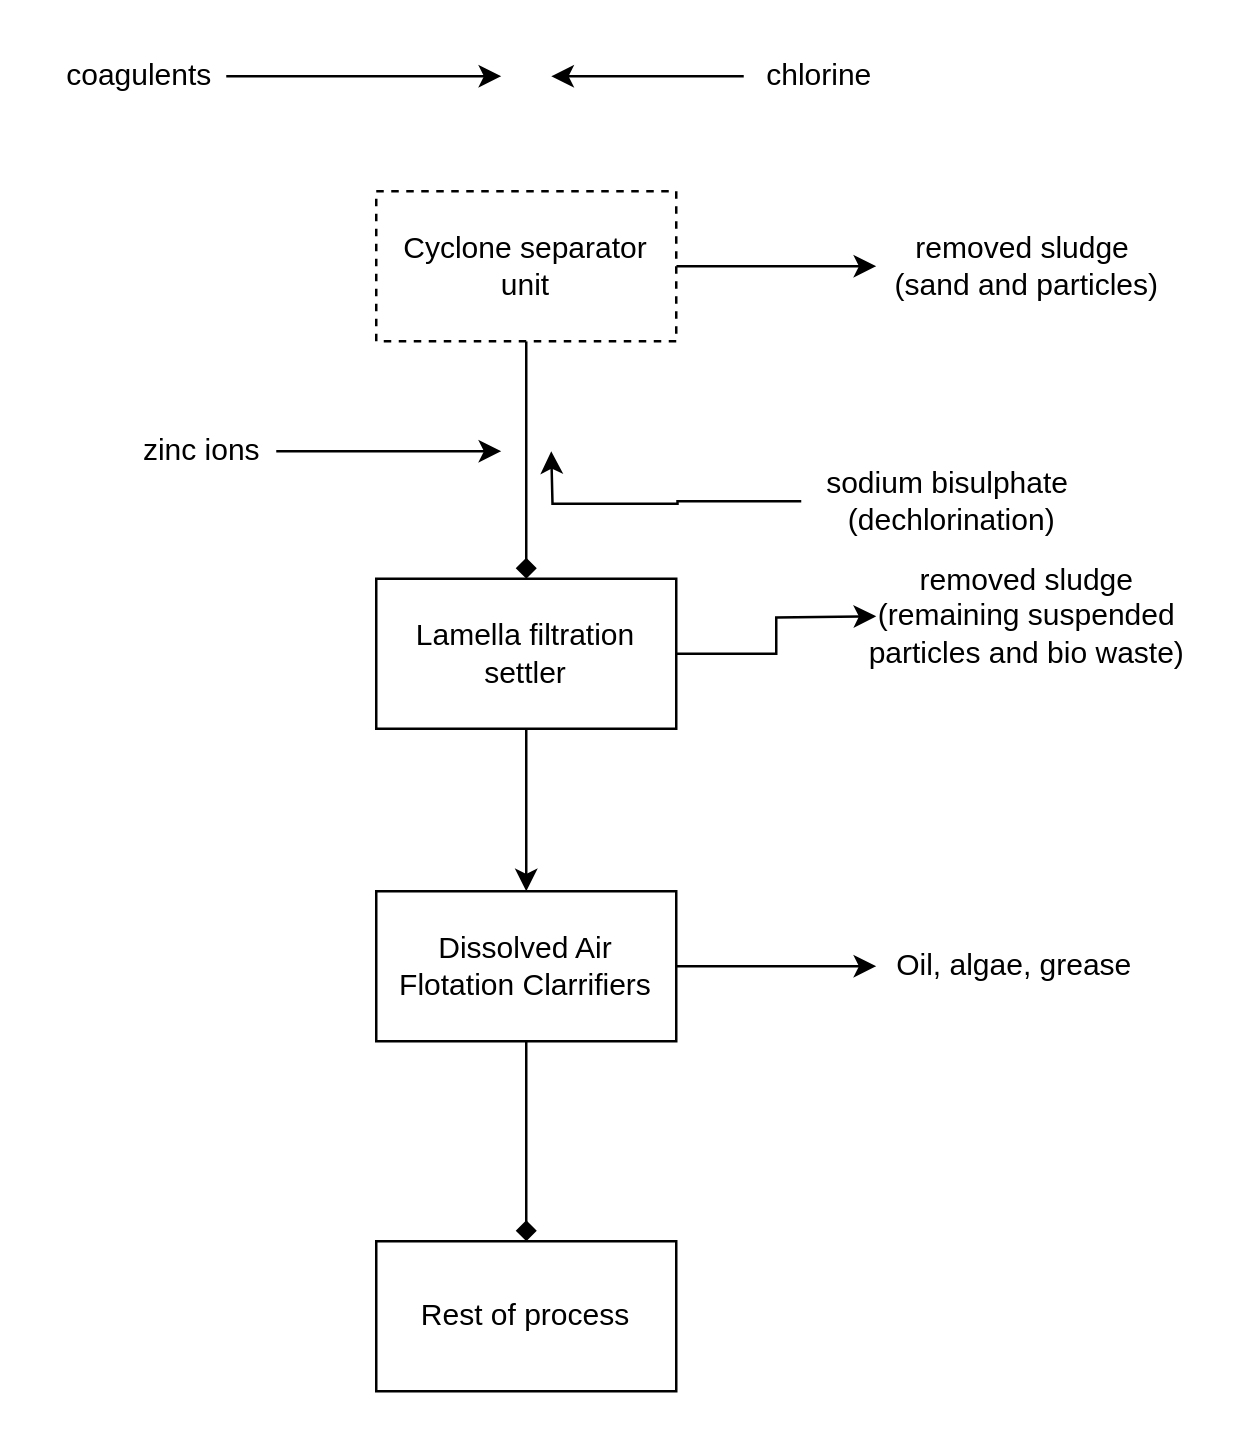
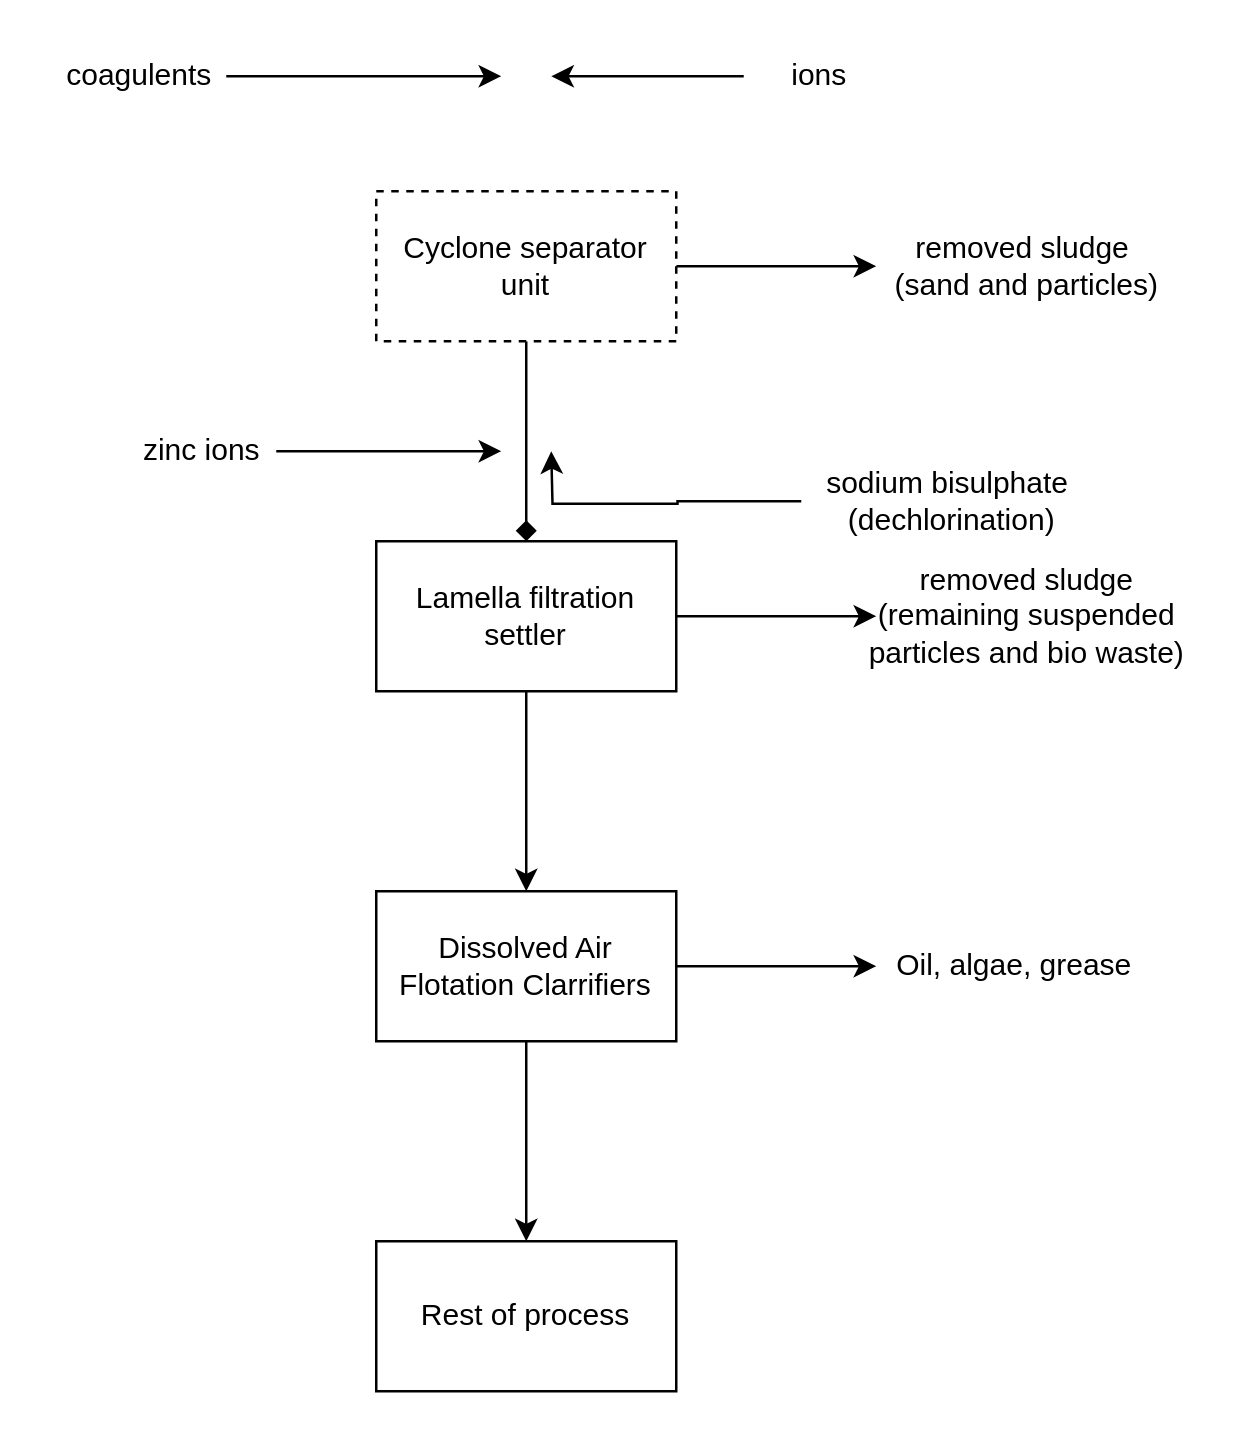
(820, 76) -> (820, 76)
(526, 654) -> (526, 616)
(526, 1221) -> (526, 1222)
